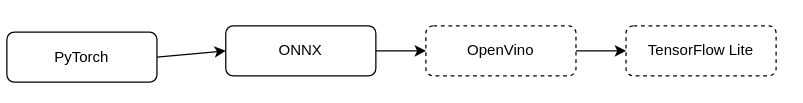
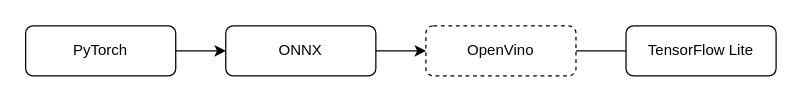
(616, 51) -> (620, 51)
(701, 51) -> (701, 51)
(82, 57) -> (101, 51)
